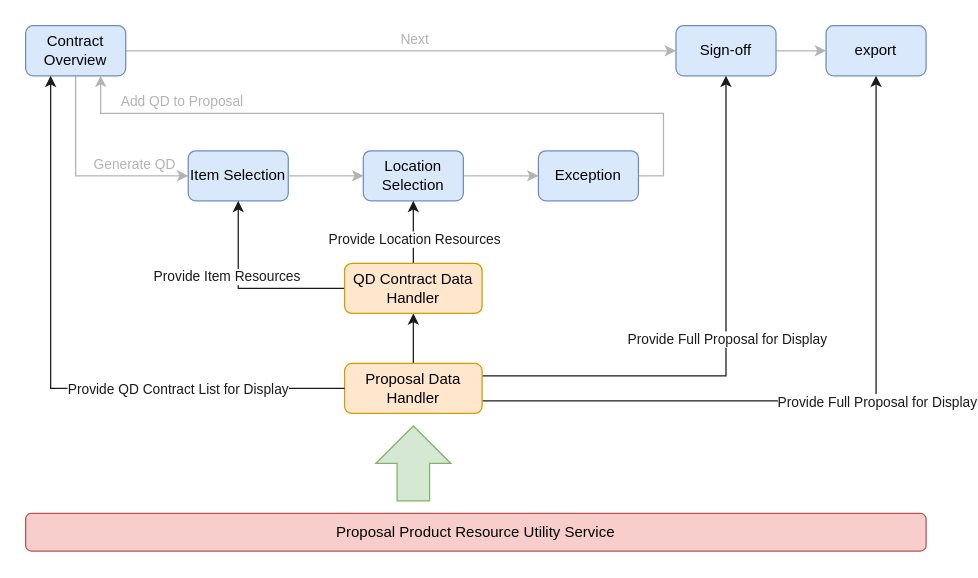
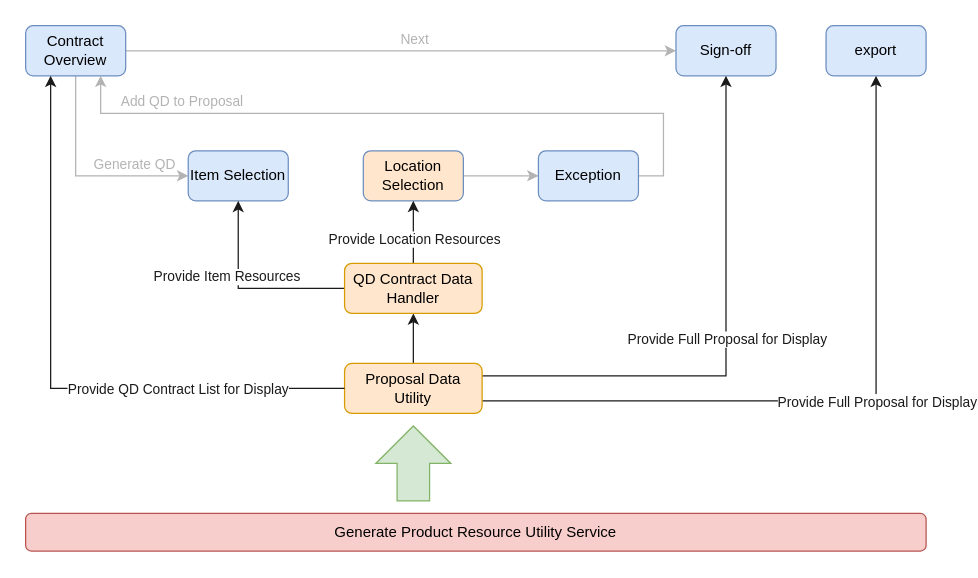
(797, 51) -> none
(321, 176) -> none
(413, 176) -> (413, 176)
(413, 388) -> (413, 388)
(476, 532) -> (476, 532)
